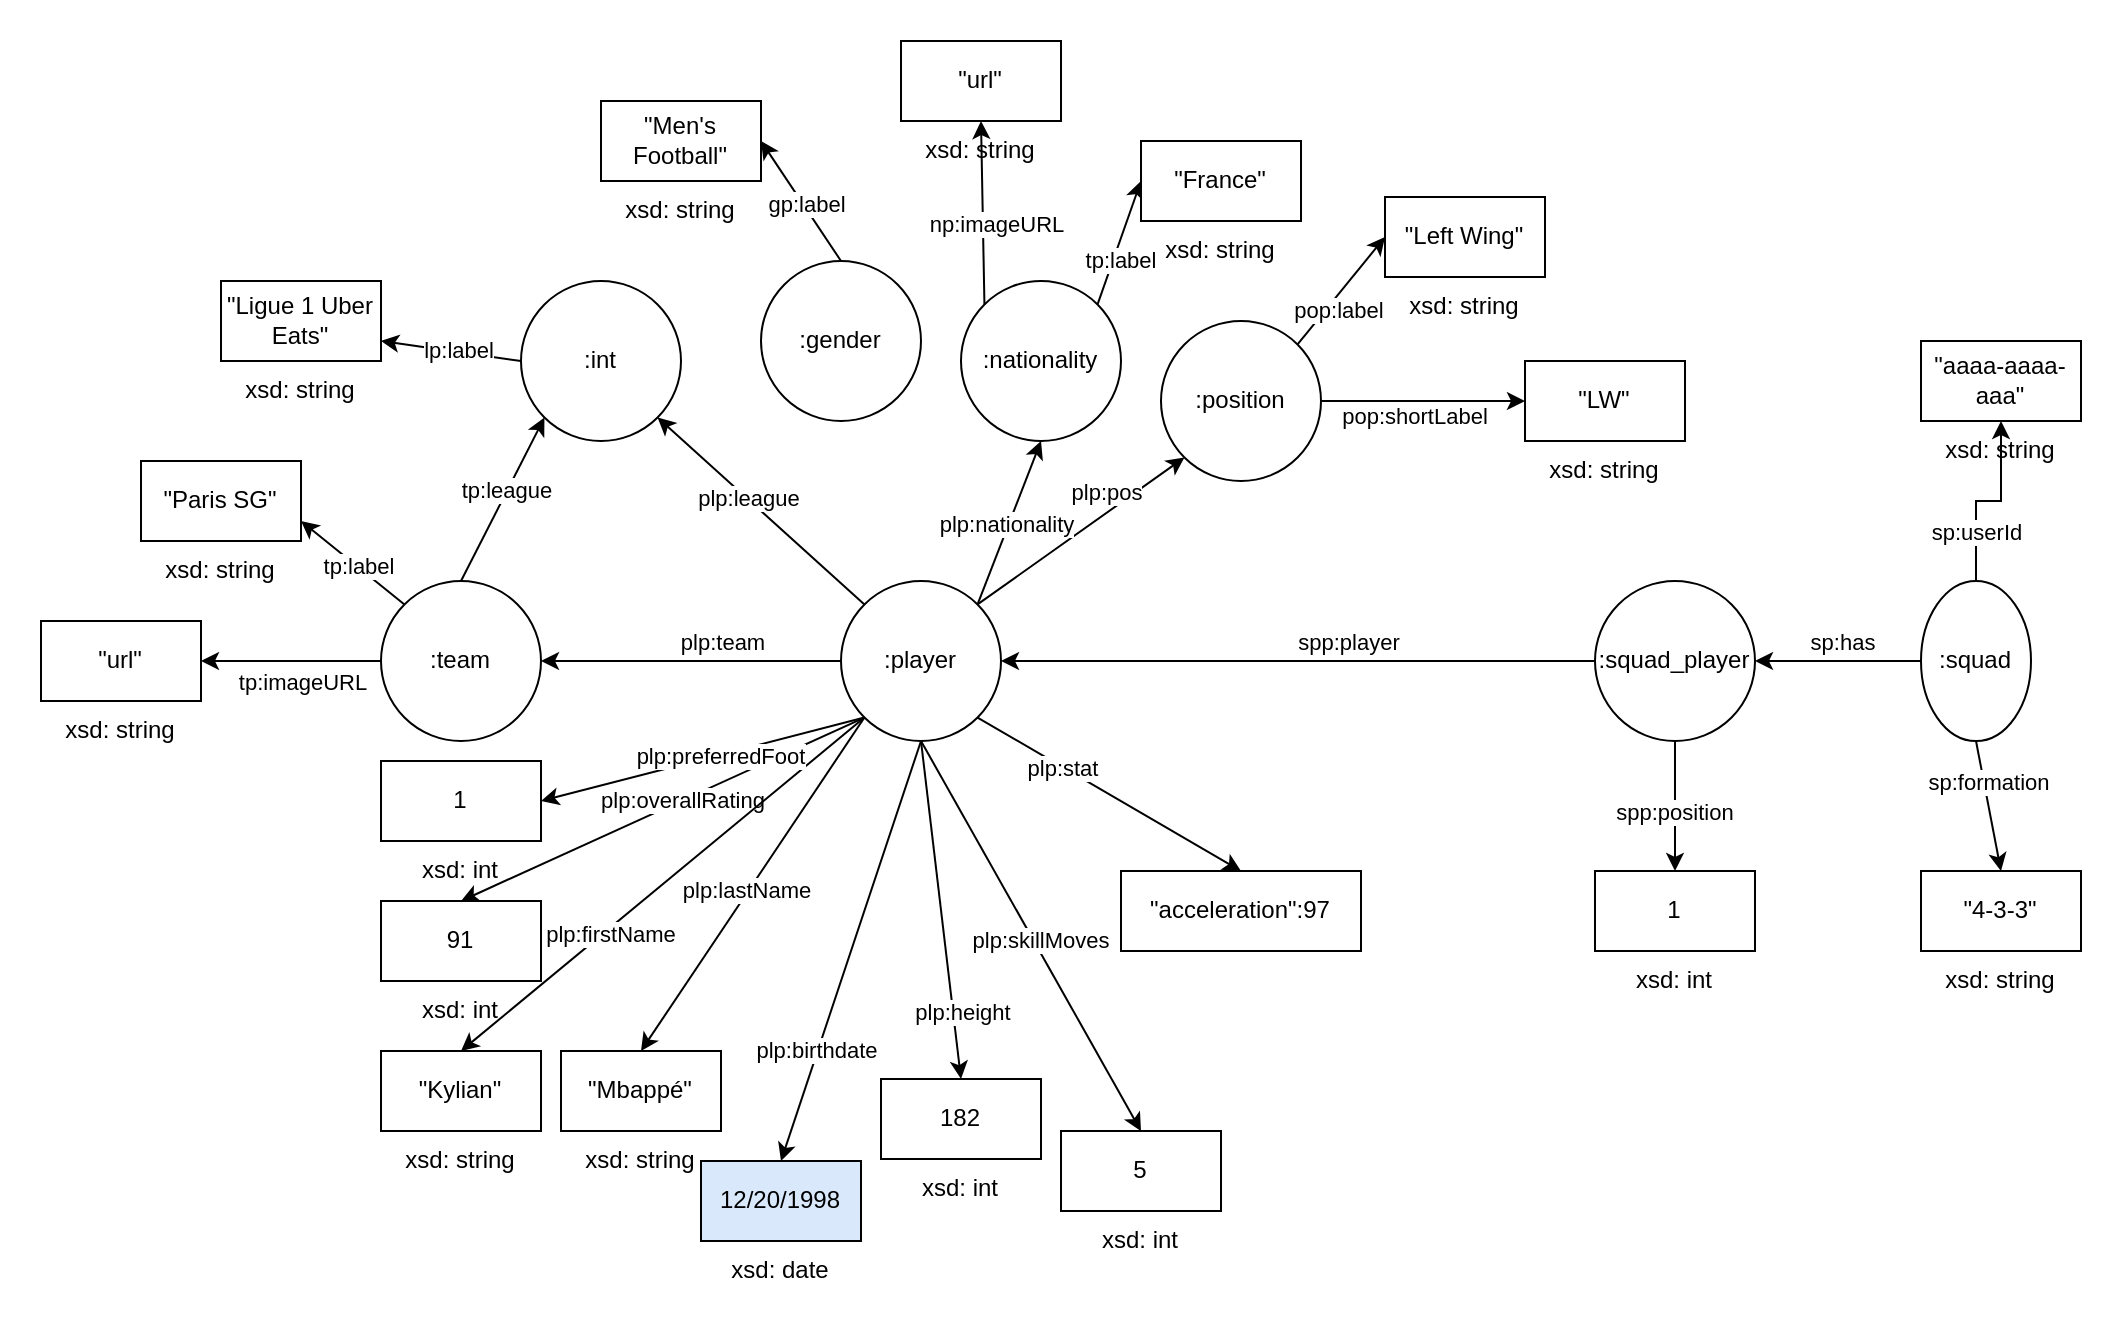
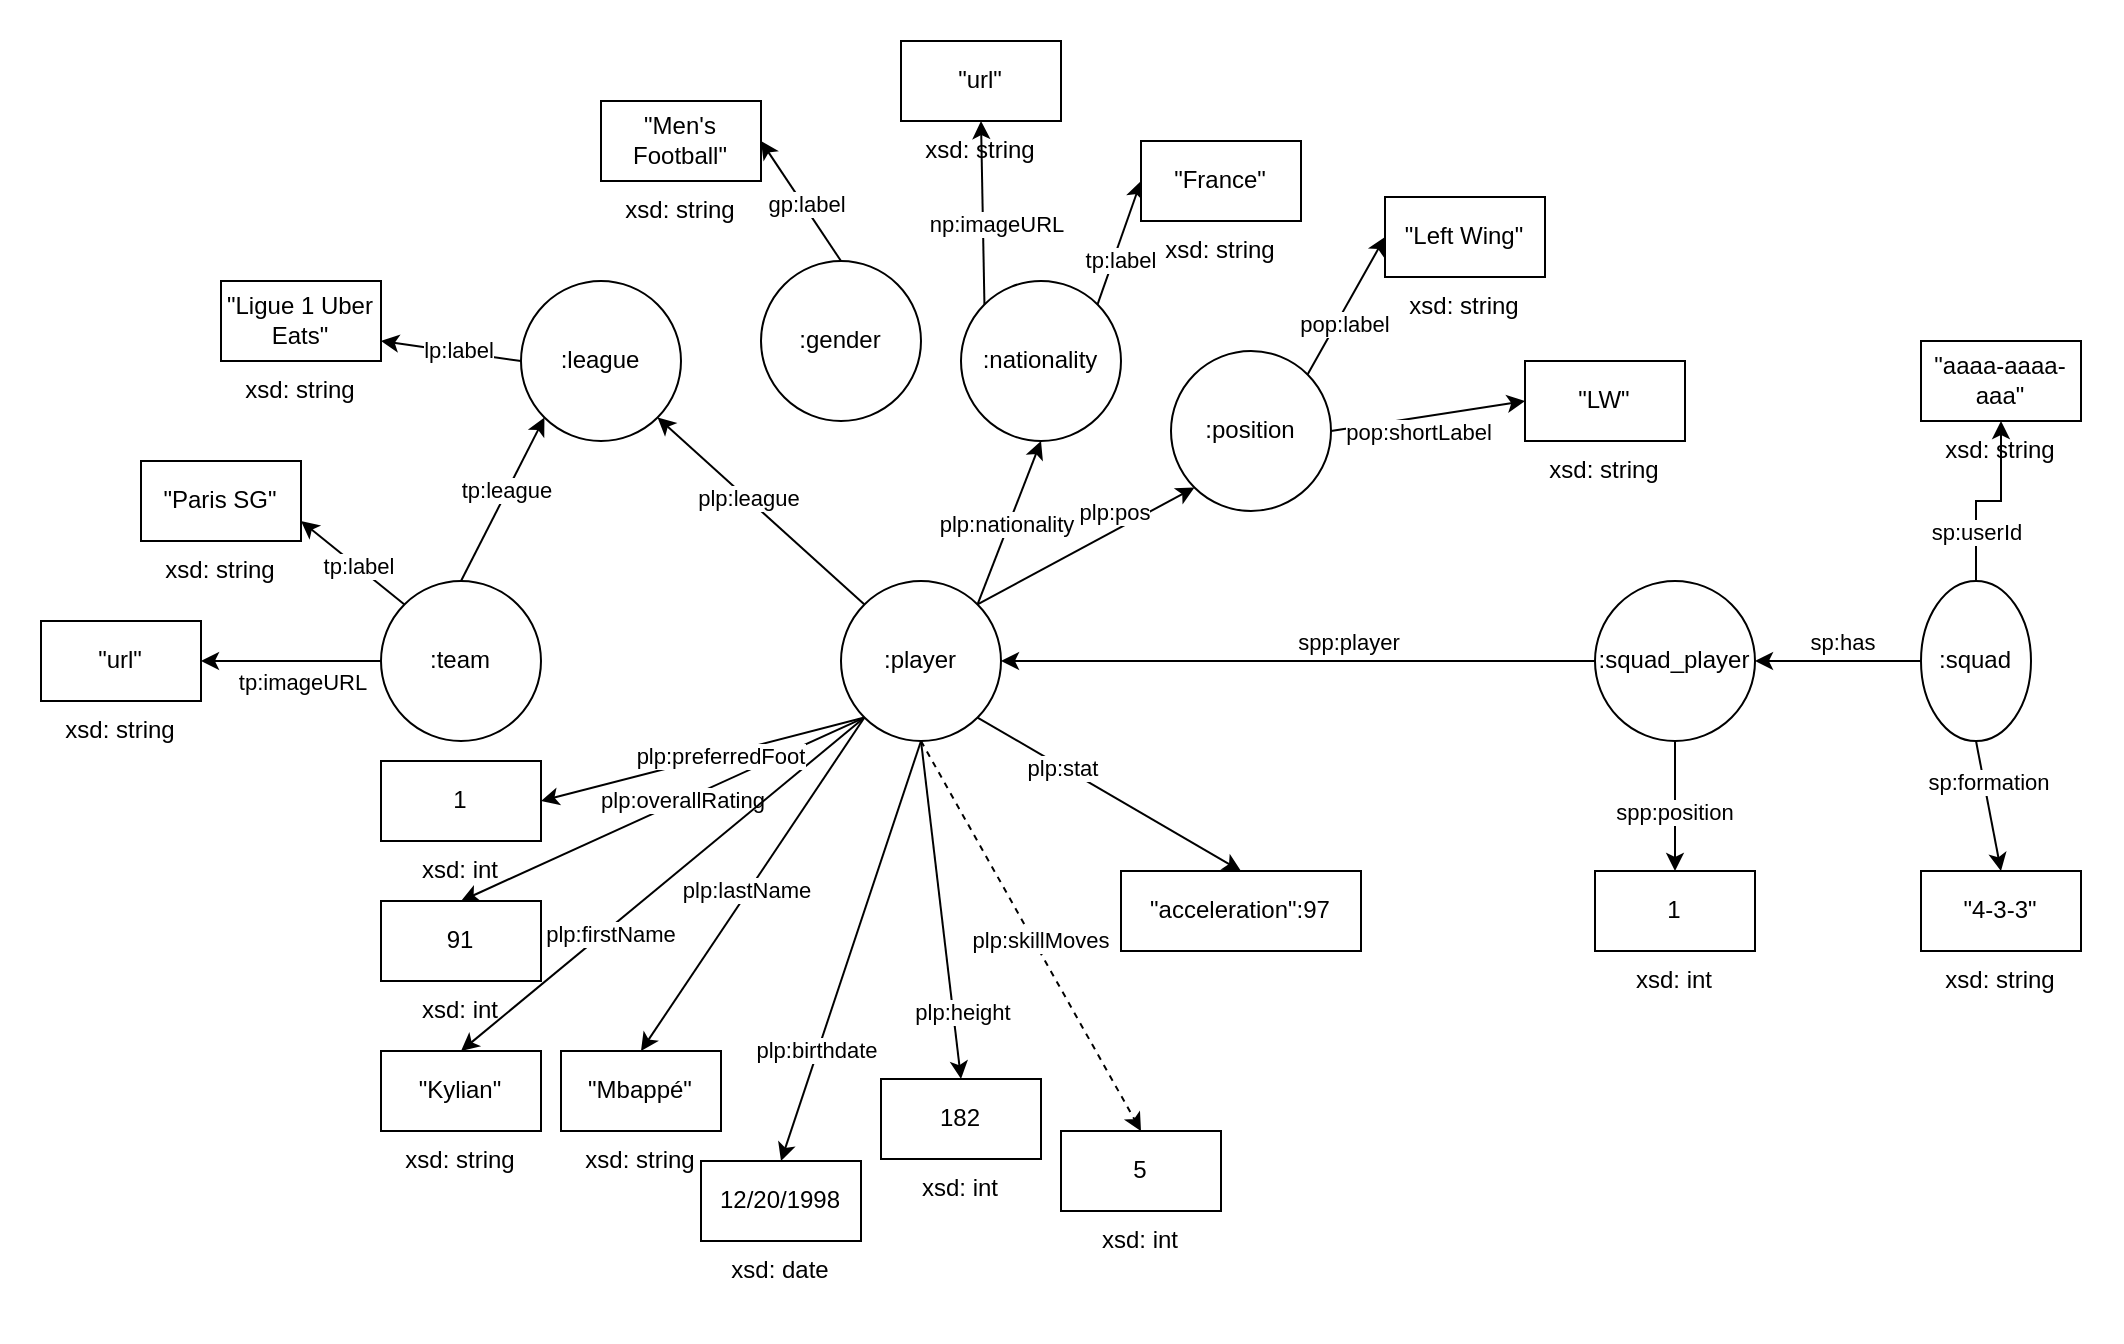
(601, 361) -> (601, 361)
(1241, 401) -> (1251, 431)
(698, 661) -> none
(977, 839) -> (977, 839)
(781, 1201) -> (781, 1201)
